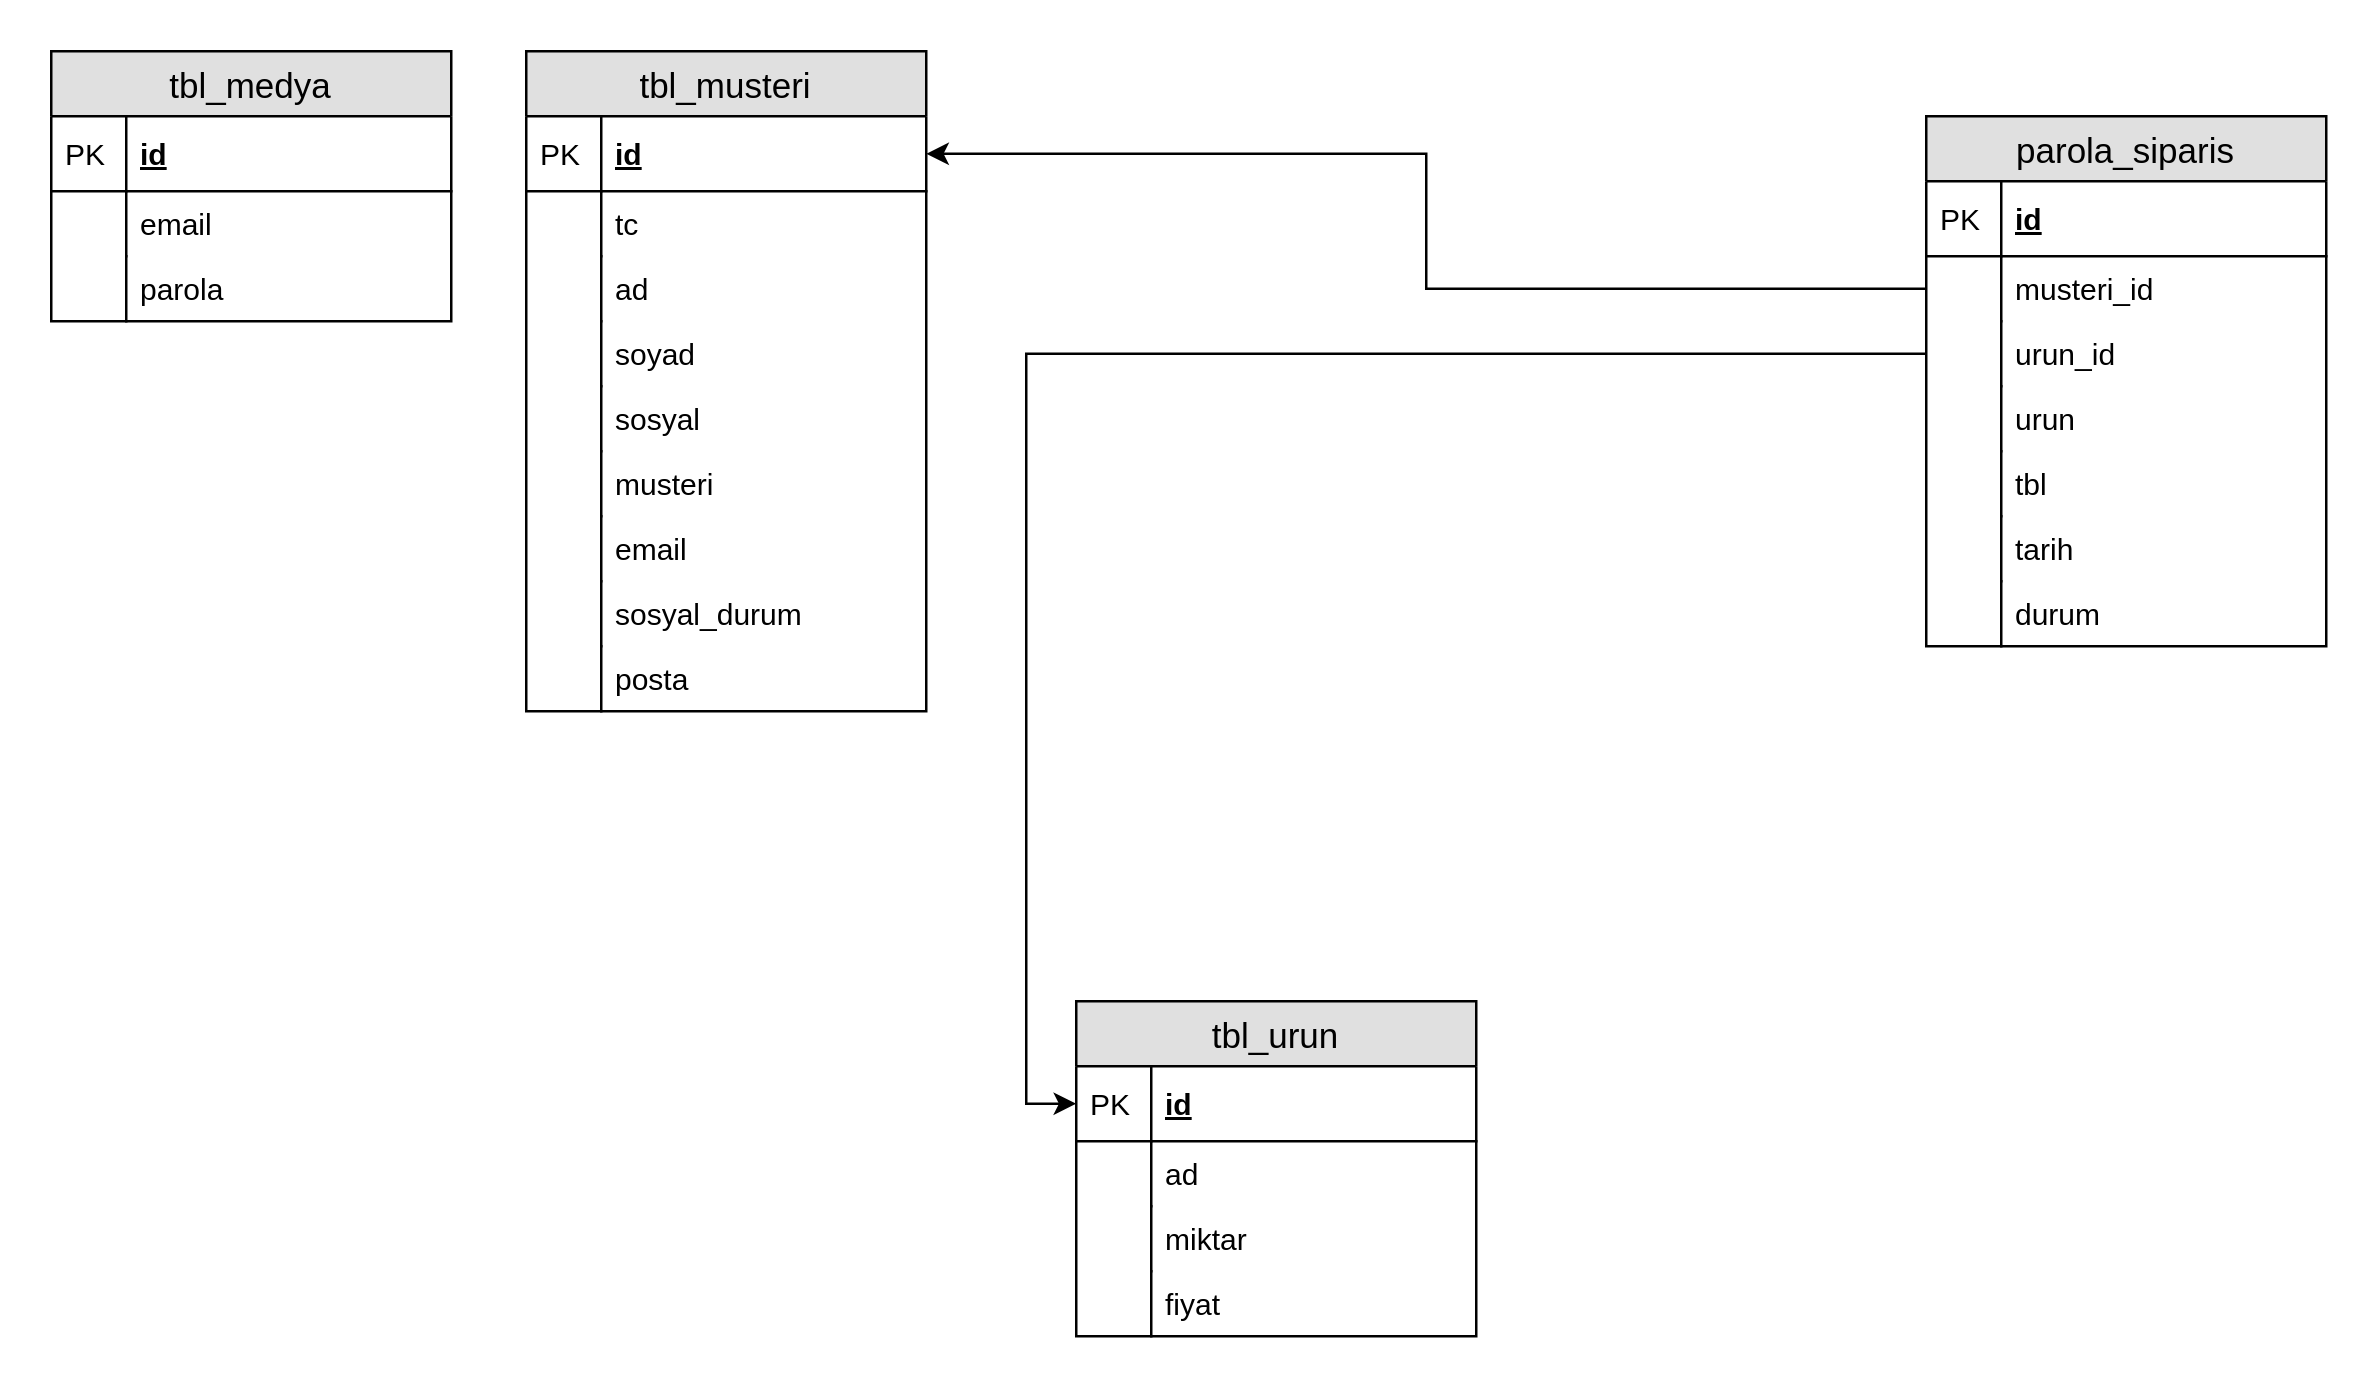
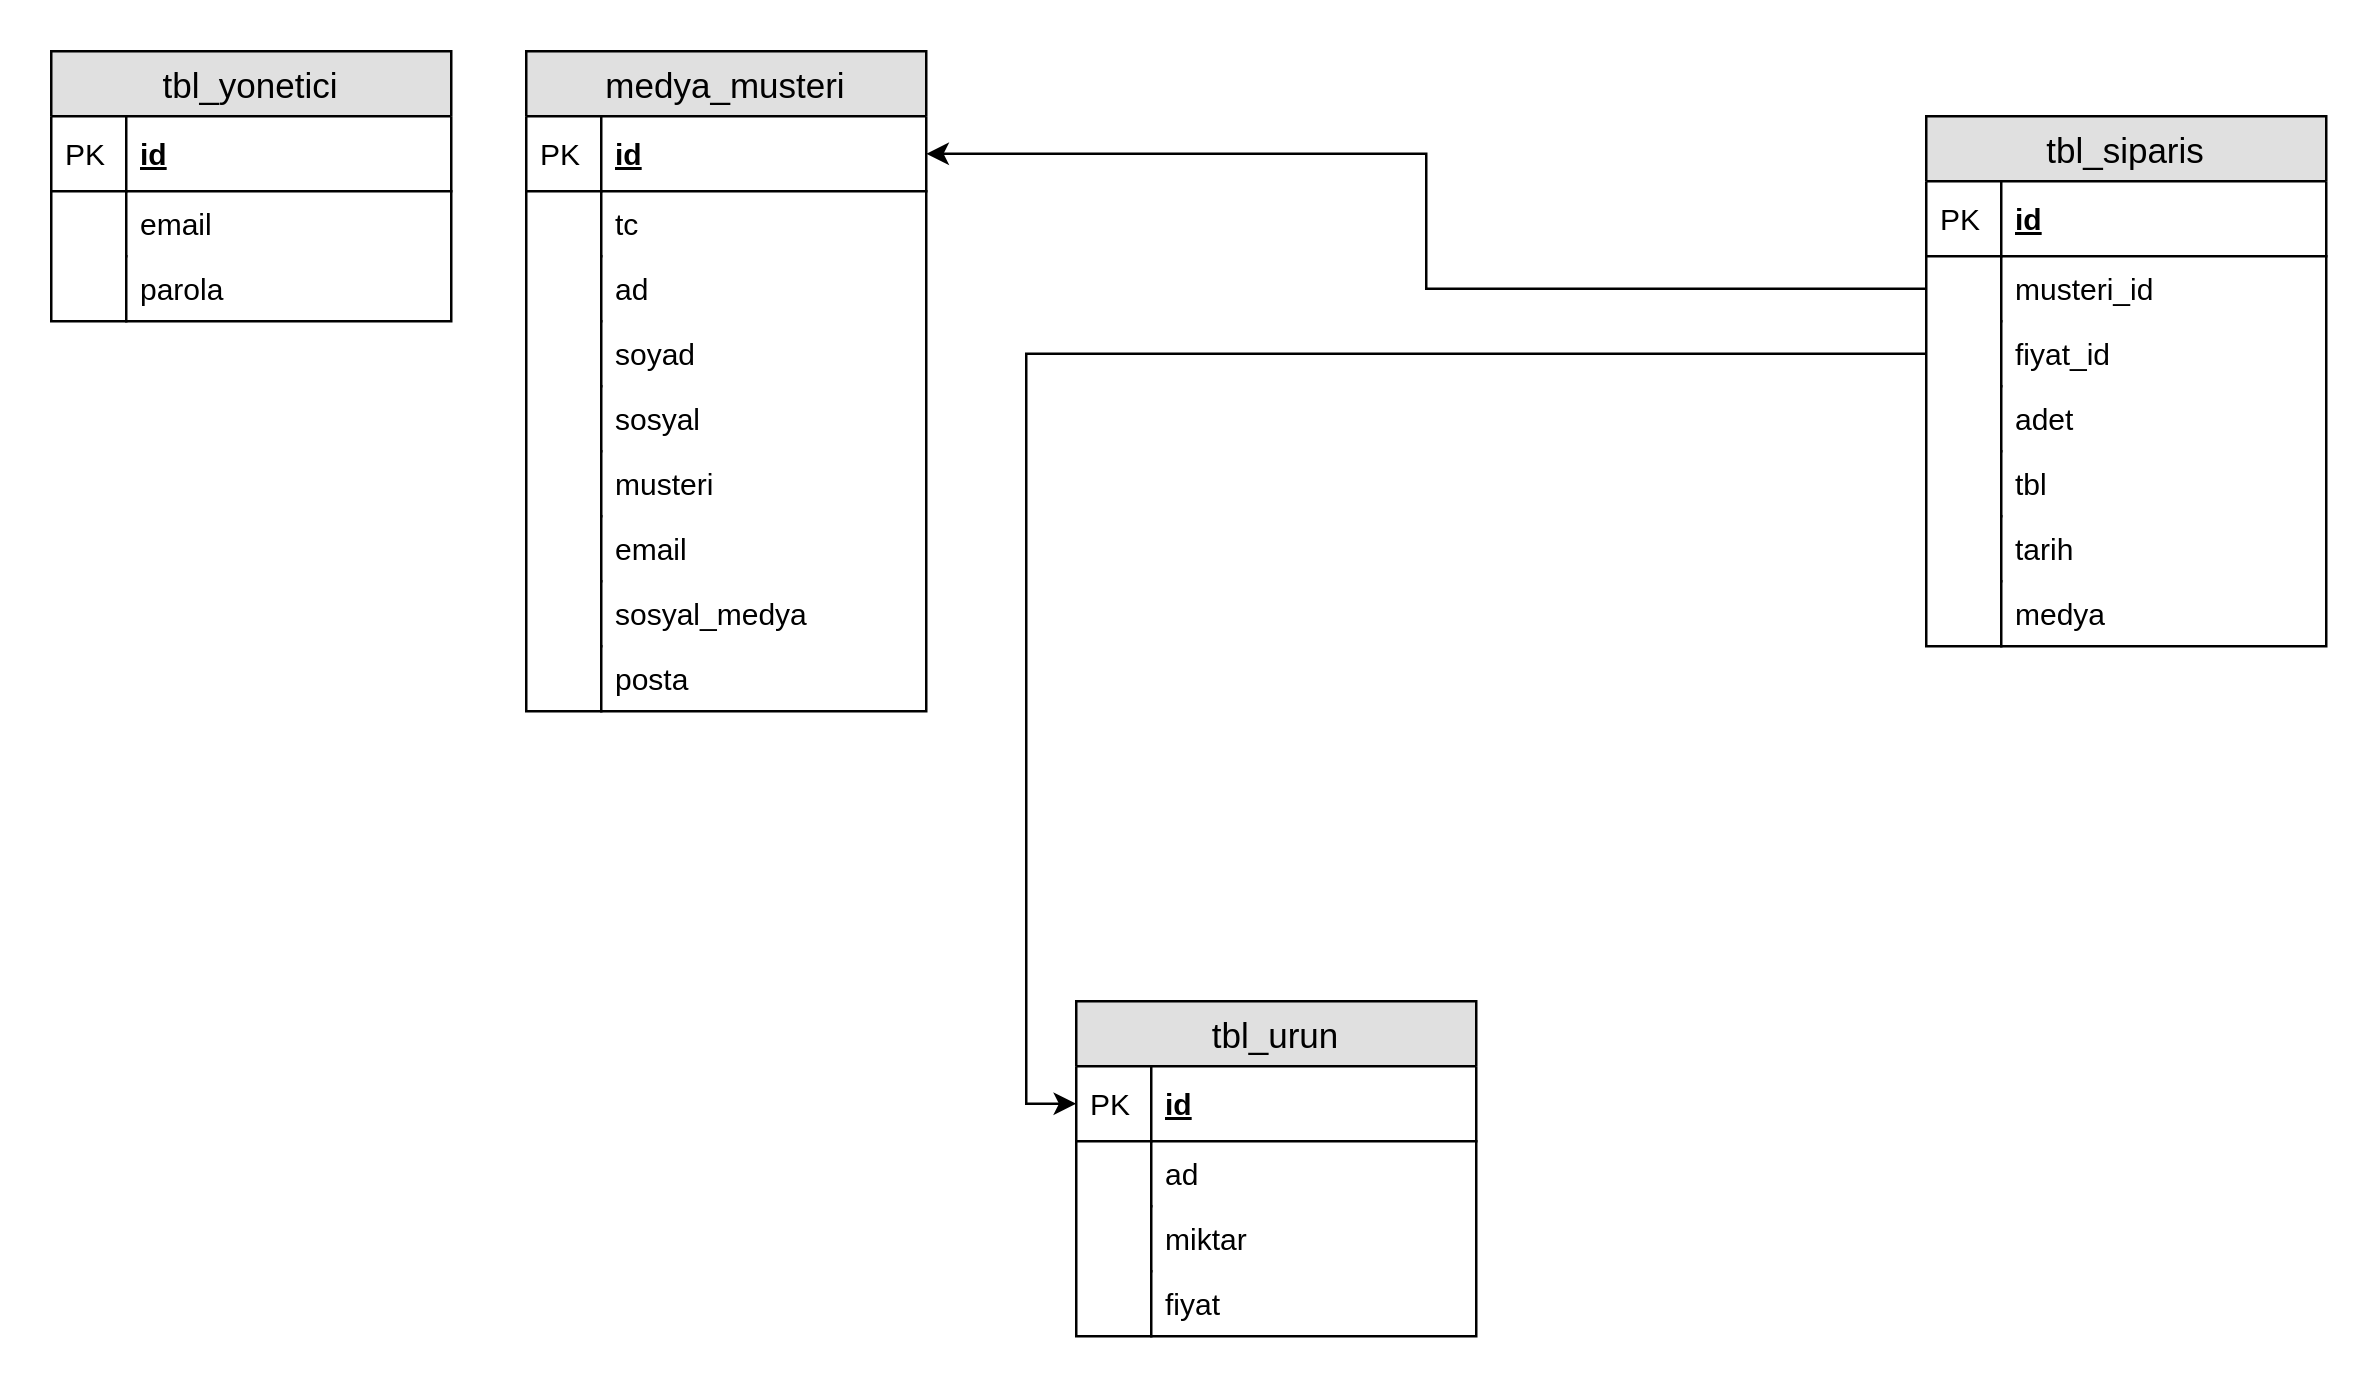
(250, 86) -> (250, 86)
(725, 86) -> (725, 86)
(2125, 151) -> (2125, 151)
(2070, 355) -> (2074, 355)
(2049, 420) -> (2049, 420)
(712, 615) -> (712, 615)
(2057, 615) -> (2057, 615)
